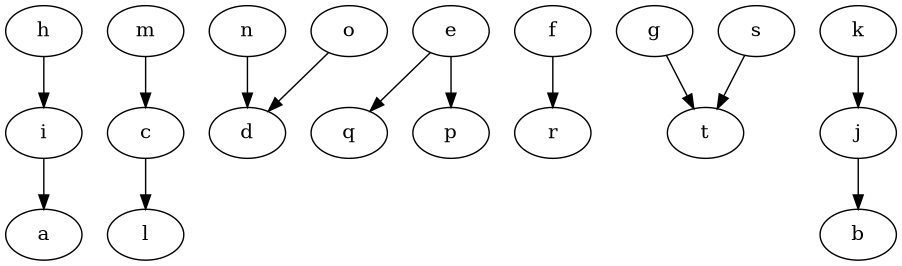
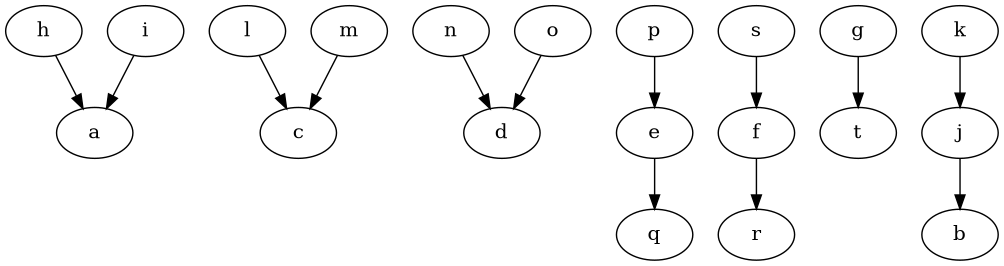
(44, 75) -> (66, 76)
(451, 75) -> (655, 75)
(734, 76) -> (756, 75)
(146, 177) -> (270, 76)
